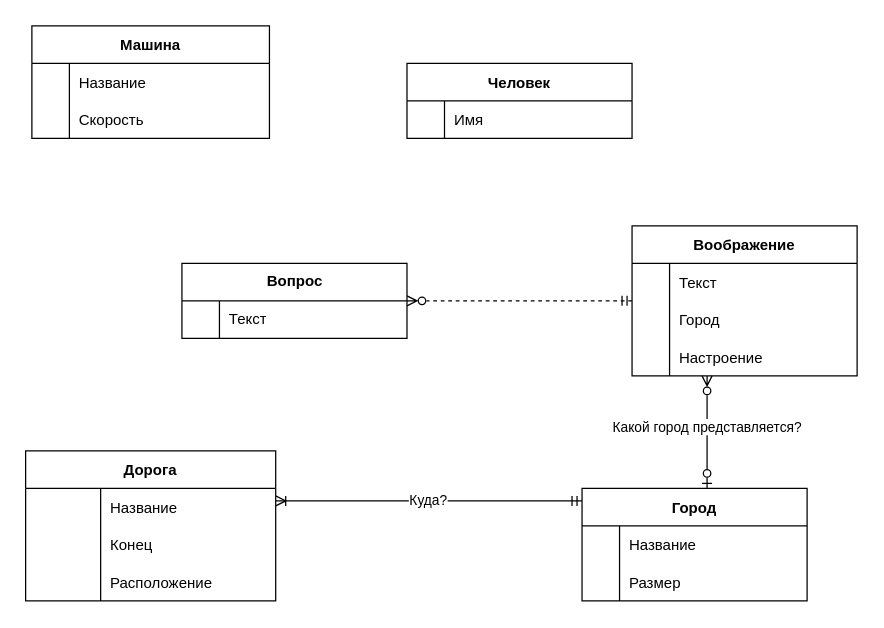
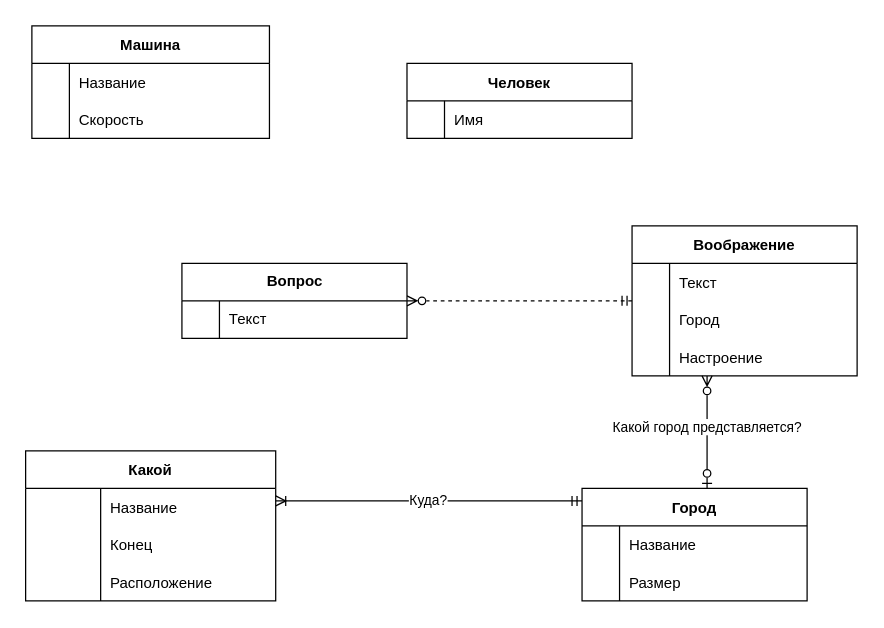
(150, 470) -> (150, 470)
